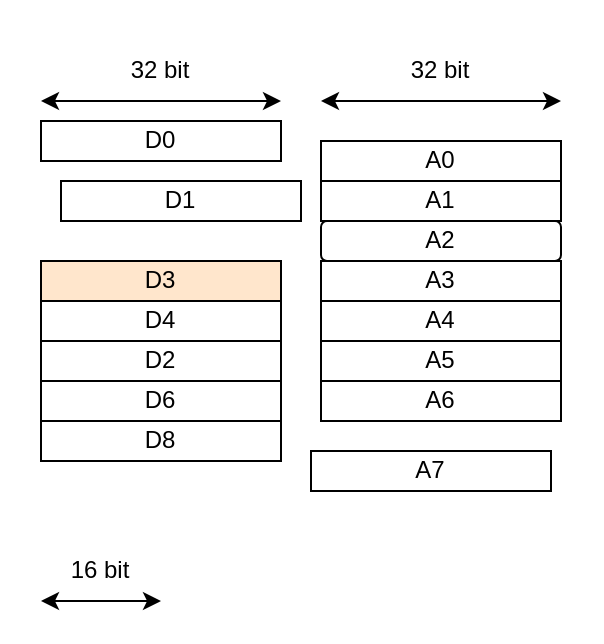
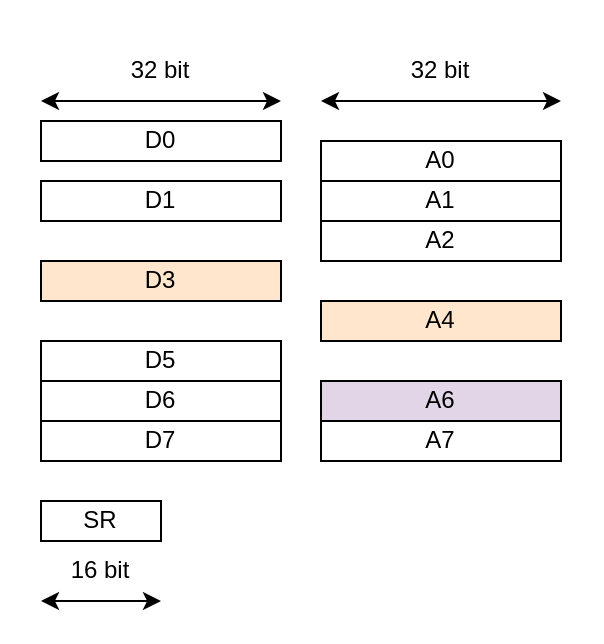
(181, 201) -> (161, 201)
(441, 241) -> (441, 241)
(441, 281) -> none
(161, 321) -> none
(441, 321) -> (441, 321)
(161, 361) -> (161, 361)
(441, 361) -> none
(441, 401) -> (441, 401)
(161, 441) -> (161, 441)
(431, 471) -> (441, 441)
none -> (101, 521)
